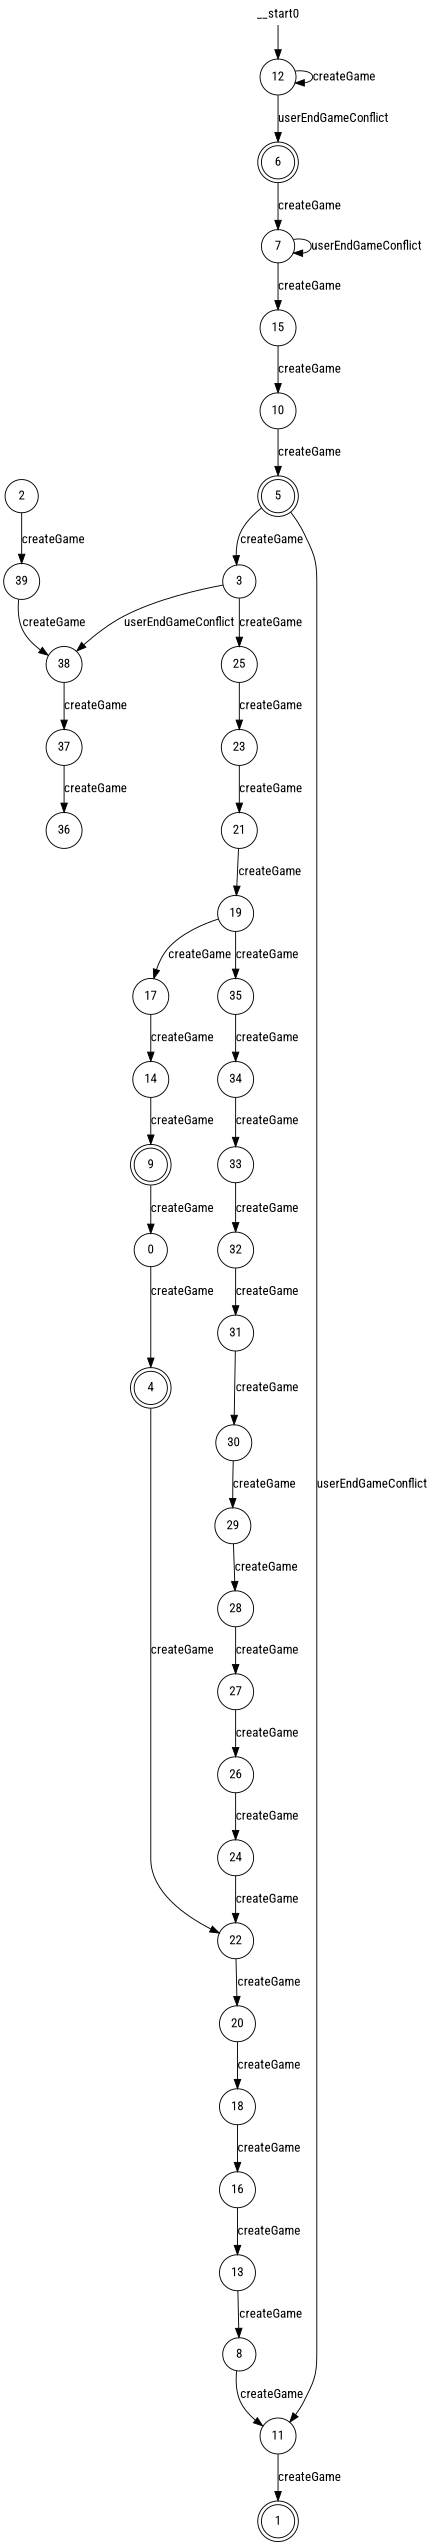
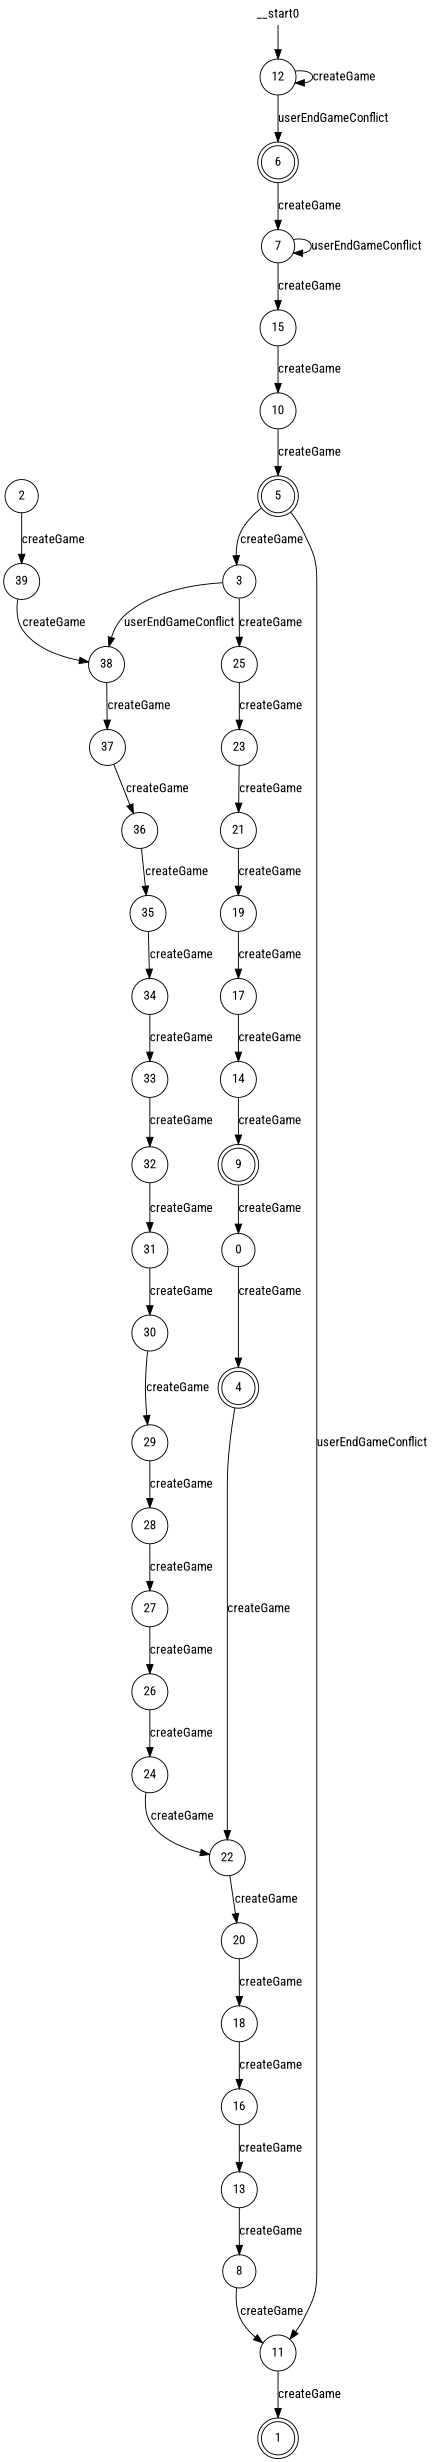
(236, 950) -> (143, 867)
